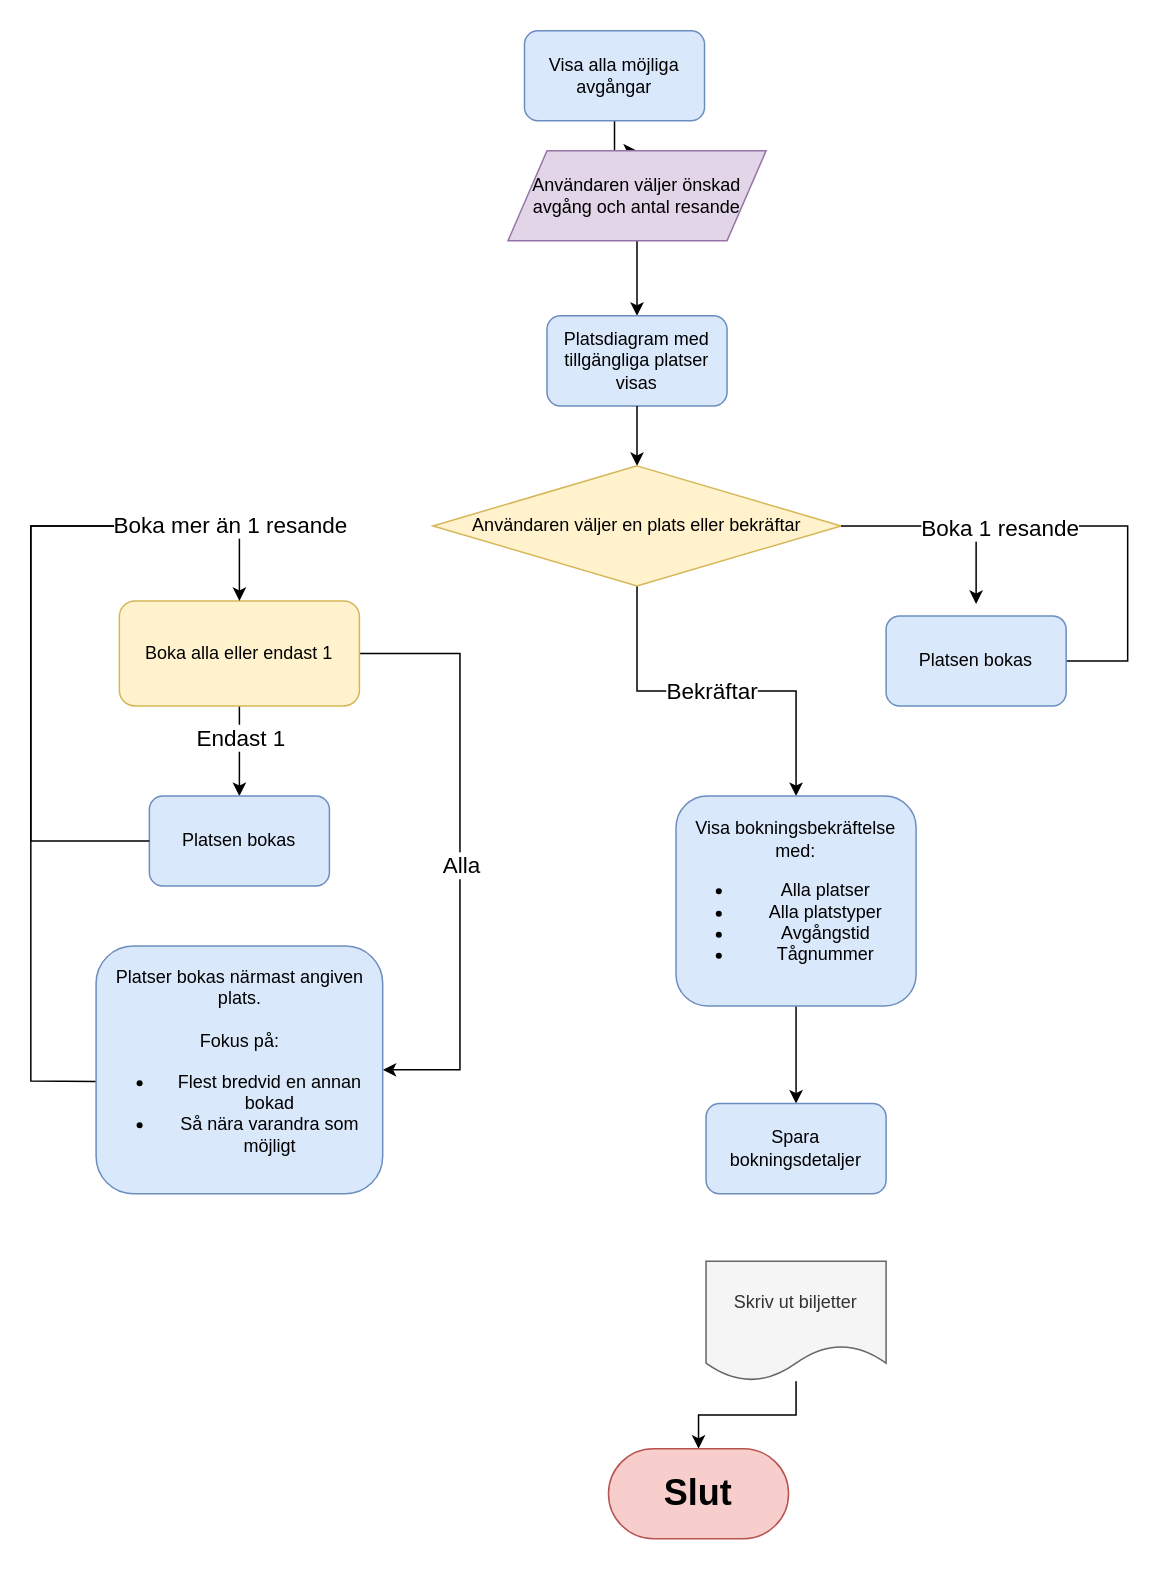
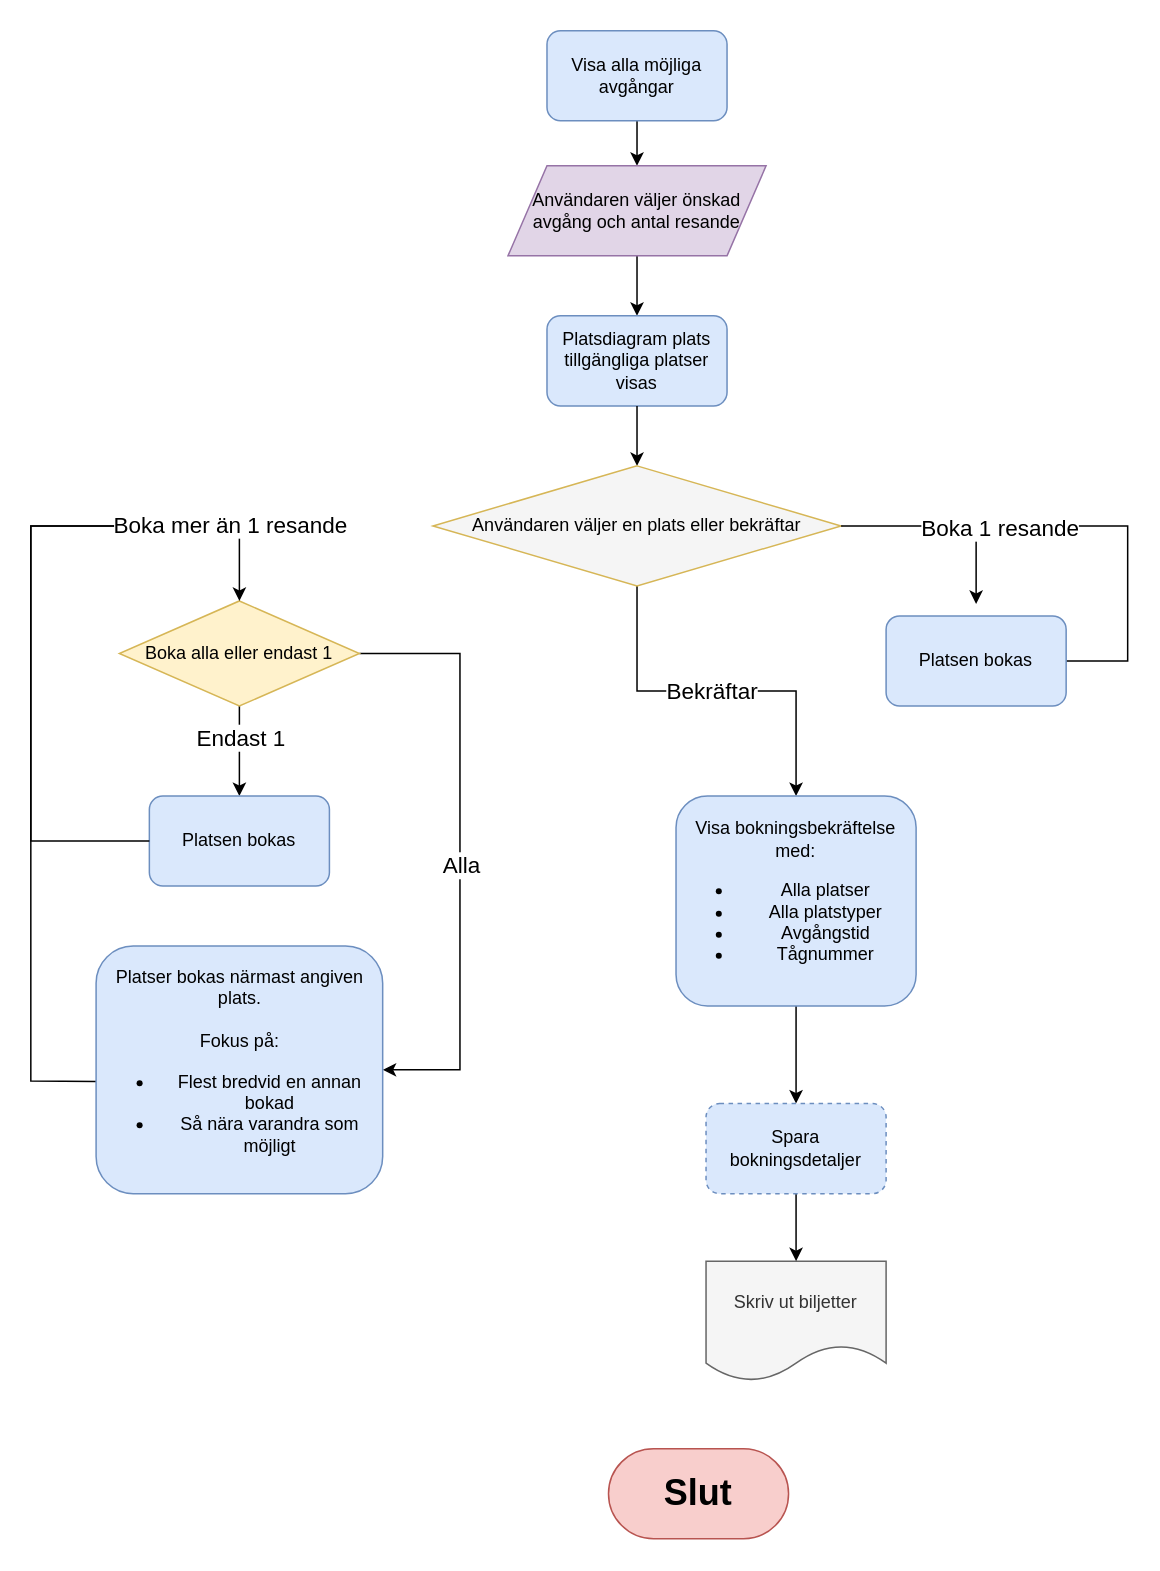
(614, 76) -> (637, 76)
(637, 196) -> (637, 211)
(637, 361) -> (637, 361)
(637, 526) -> (637, 526)
(239, 653) -> (239, 653)
(796, 1148) -> (796, 1148)
none -> (796, 1222)
(752, 1415) -> none
